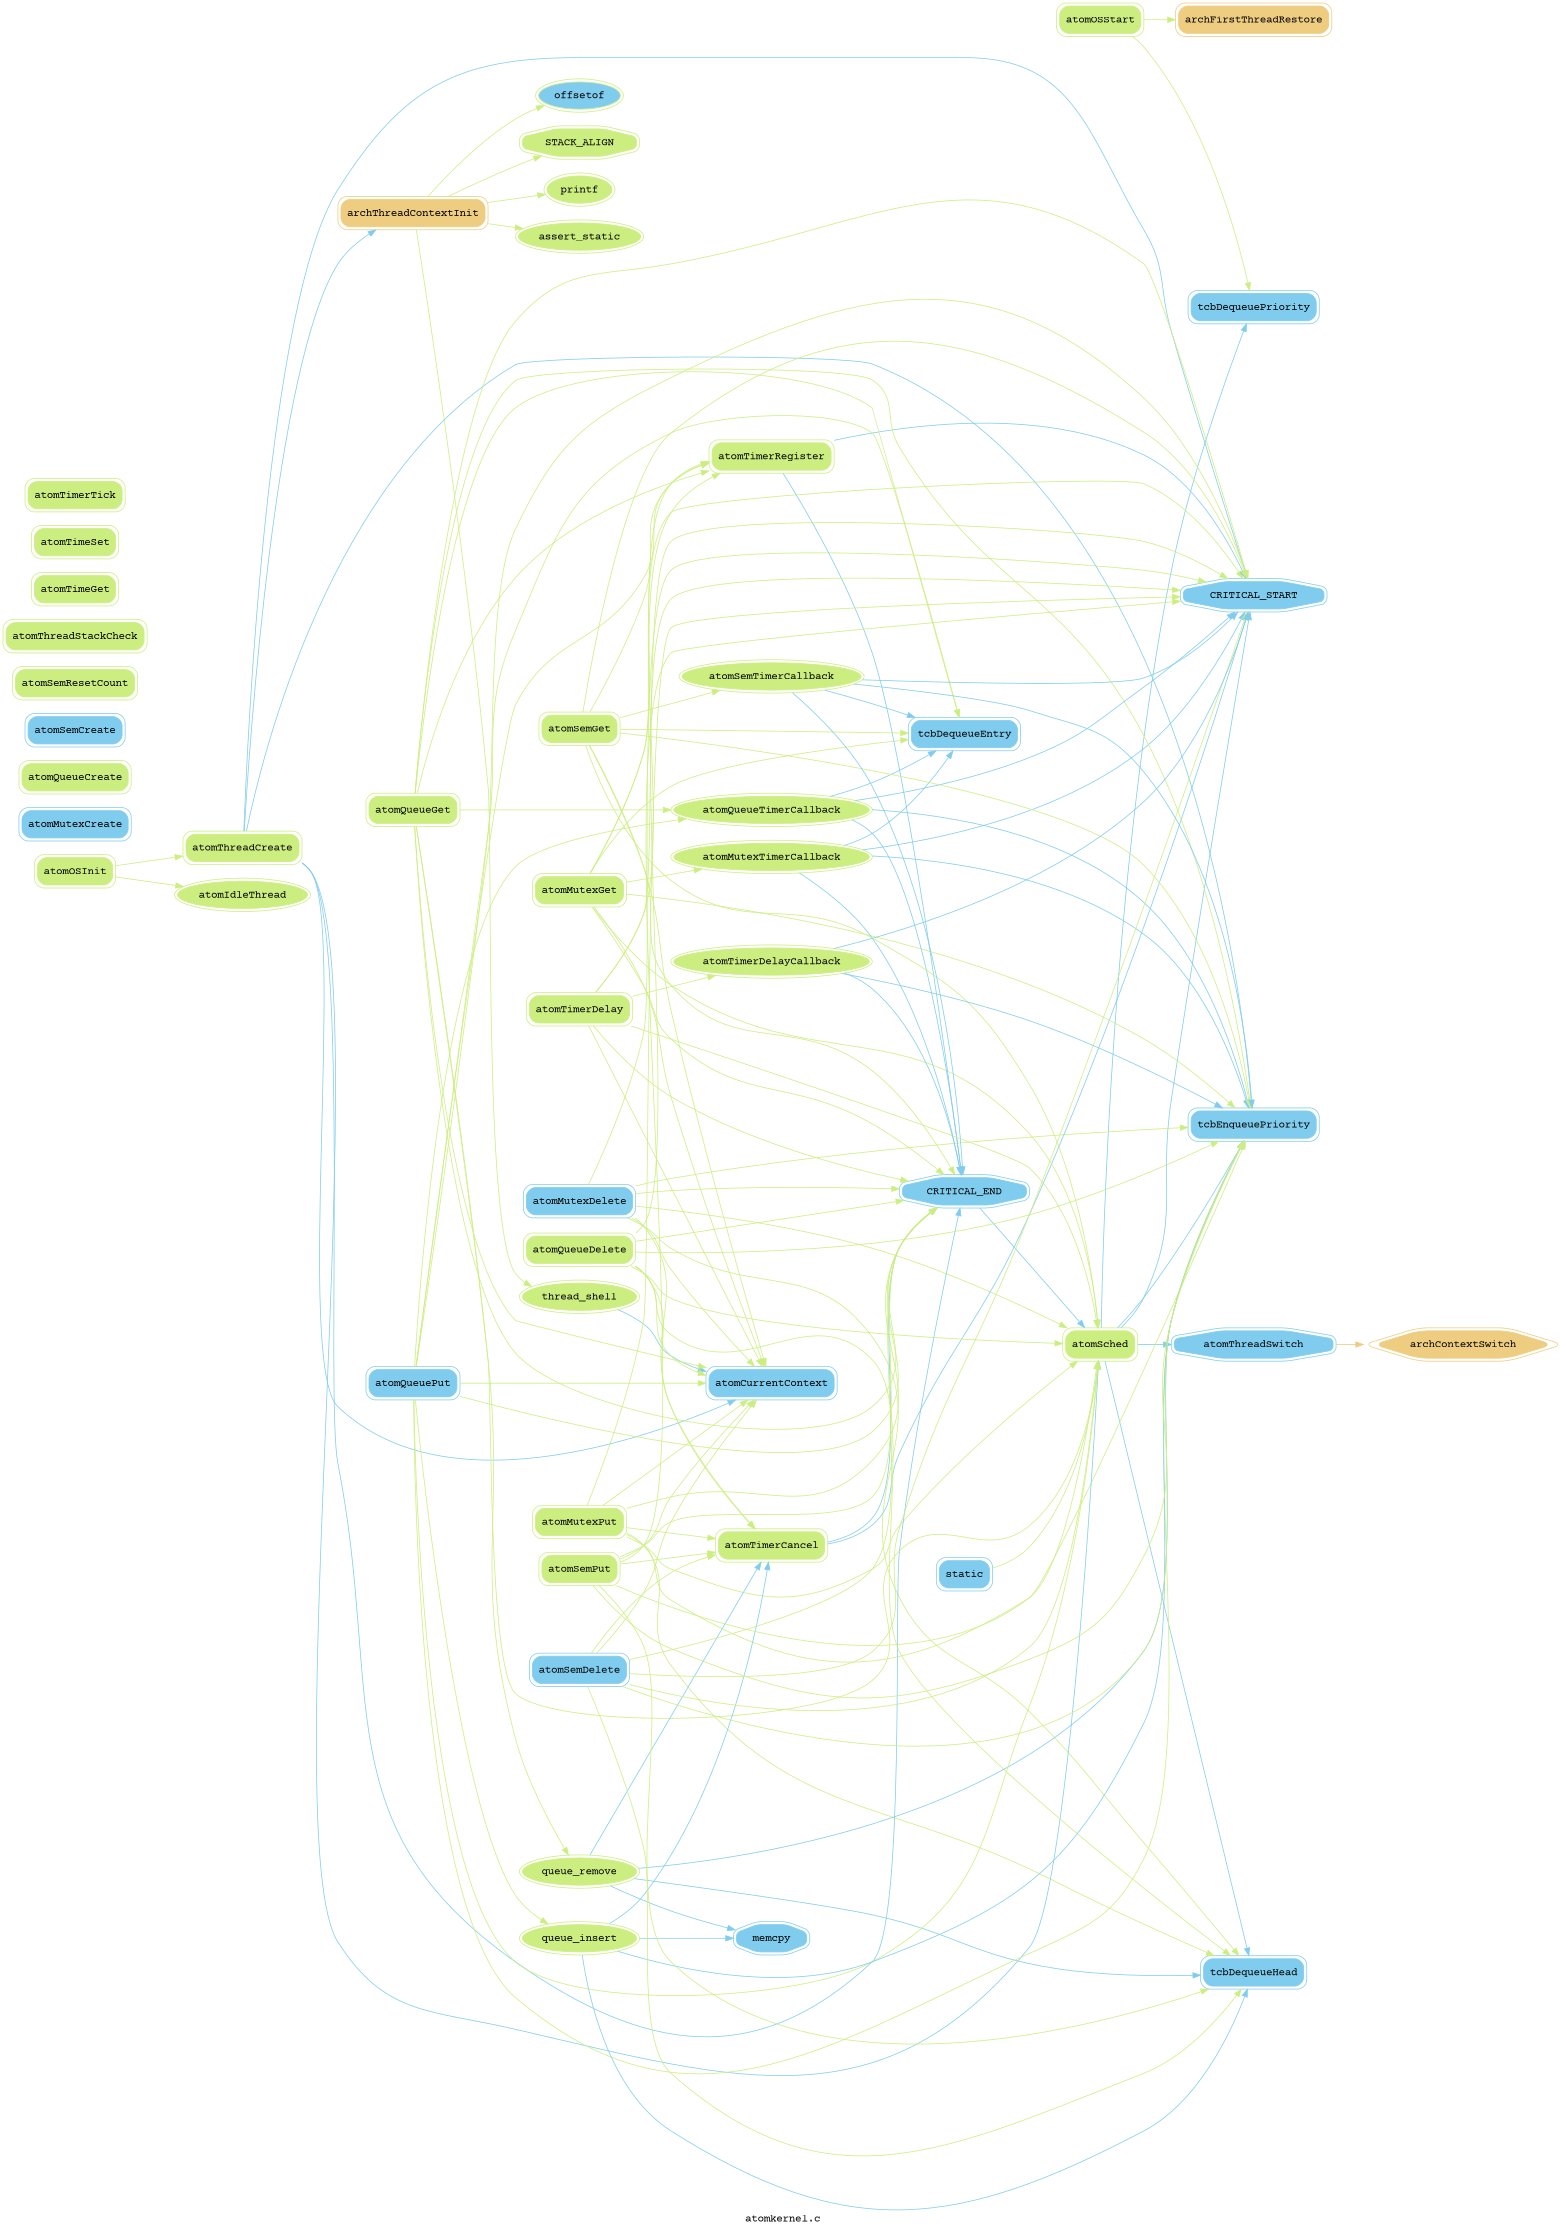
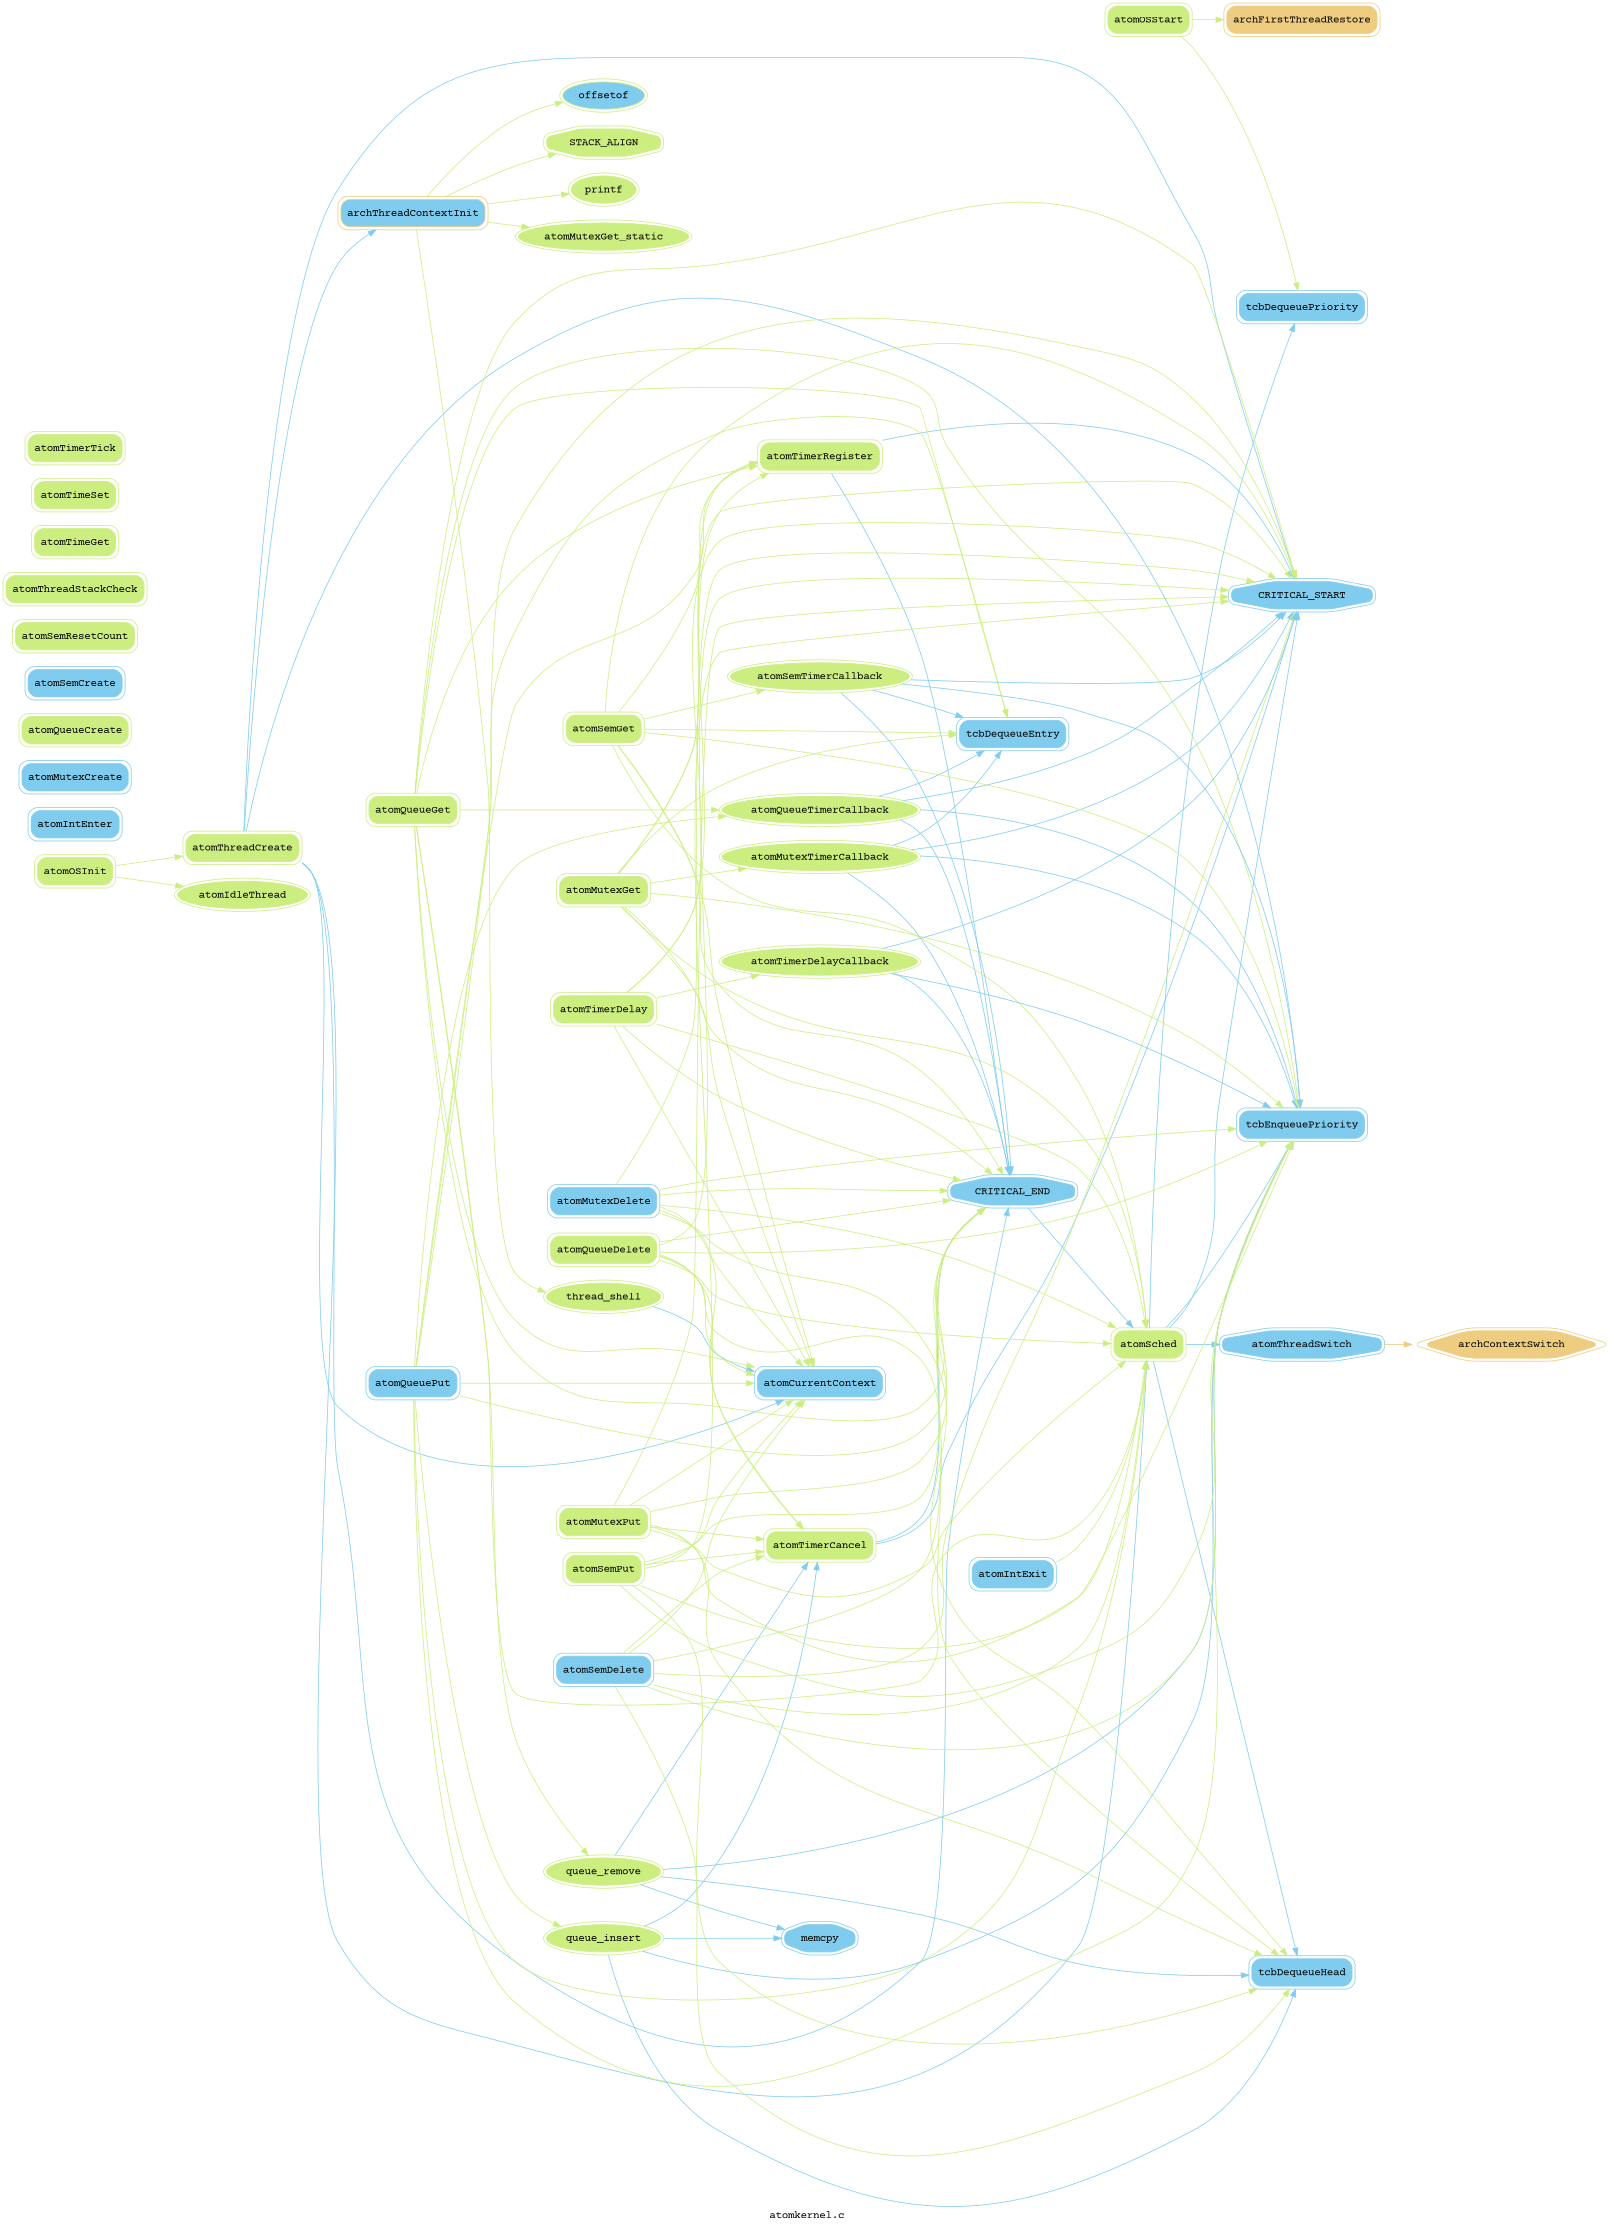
(413, 213) -> (413, 213)
(580, 237) -> (604, 237)
none -> (75, 824)
(964, 1574) -> (1013, 1574)
